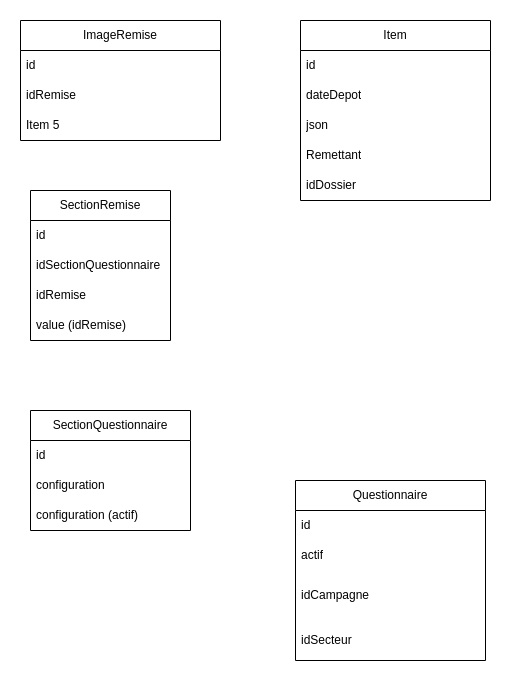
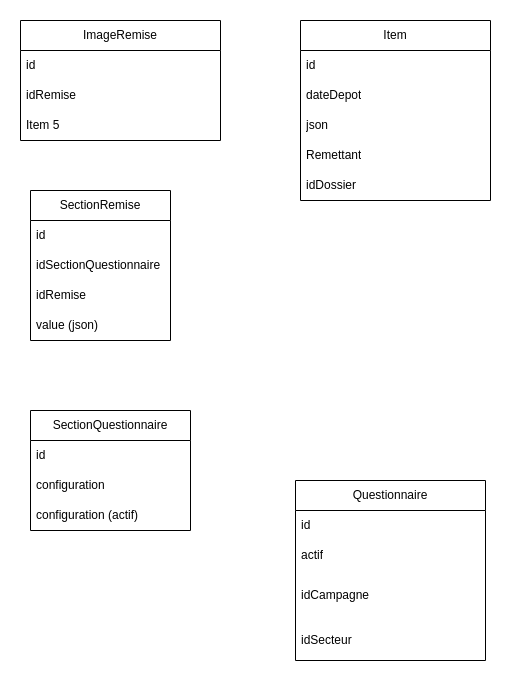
(84, 326) -> (74, 326)
